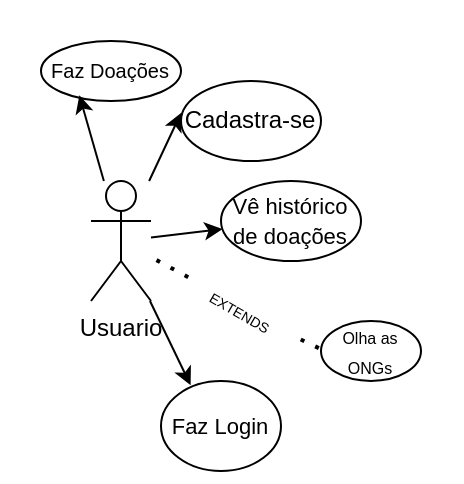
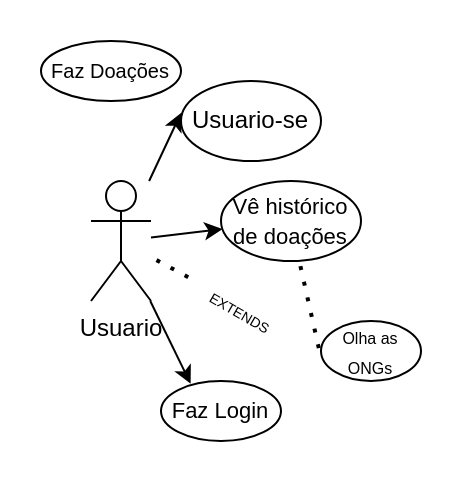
(251, 121) -> (251, 121)
(93, 144) -> none
(303, 340) -> (315, 330)
(221, 426) -> (221, 411)
